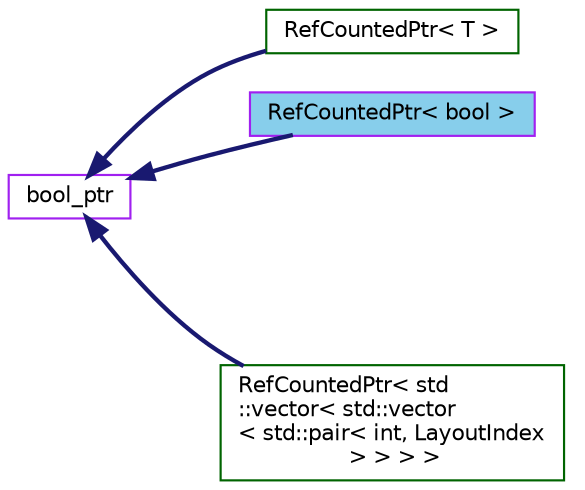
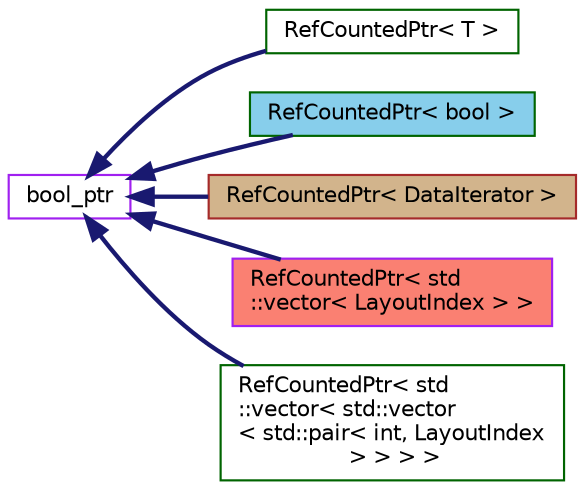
(392, 114) -> (392, 114)
none -> (392, 197)
none -> (392, 292)
